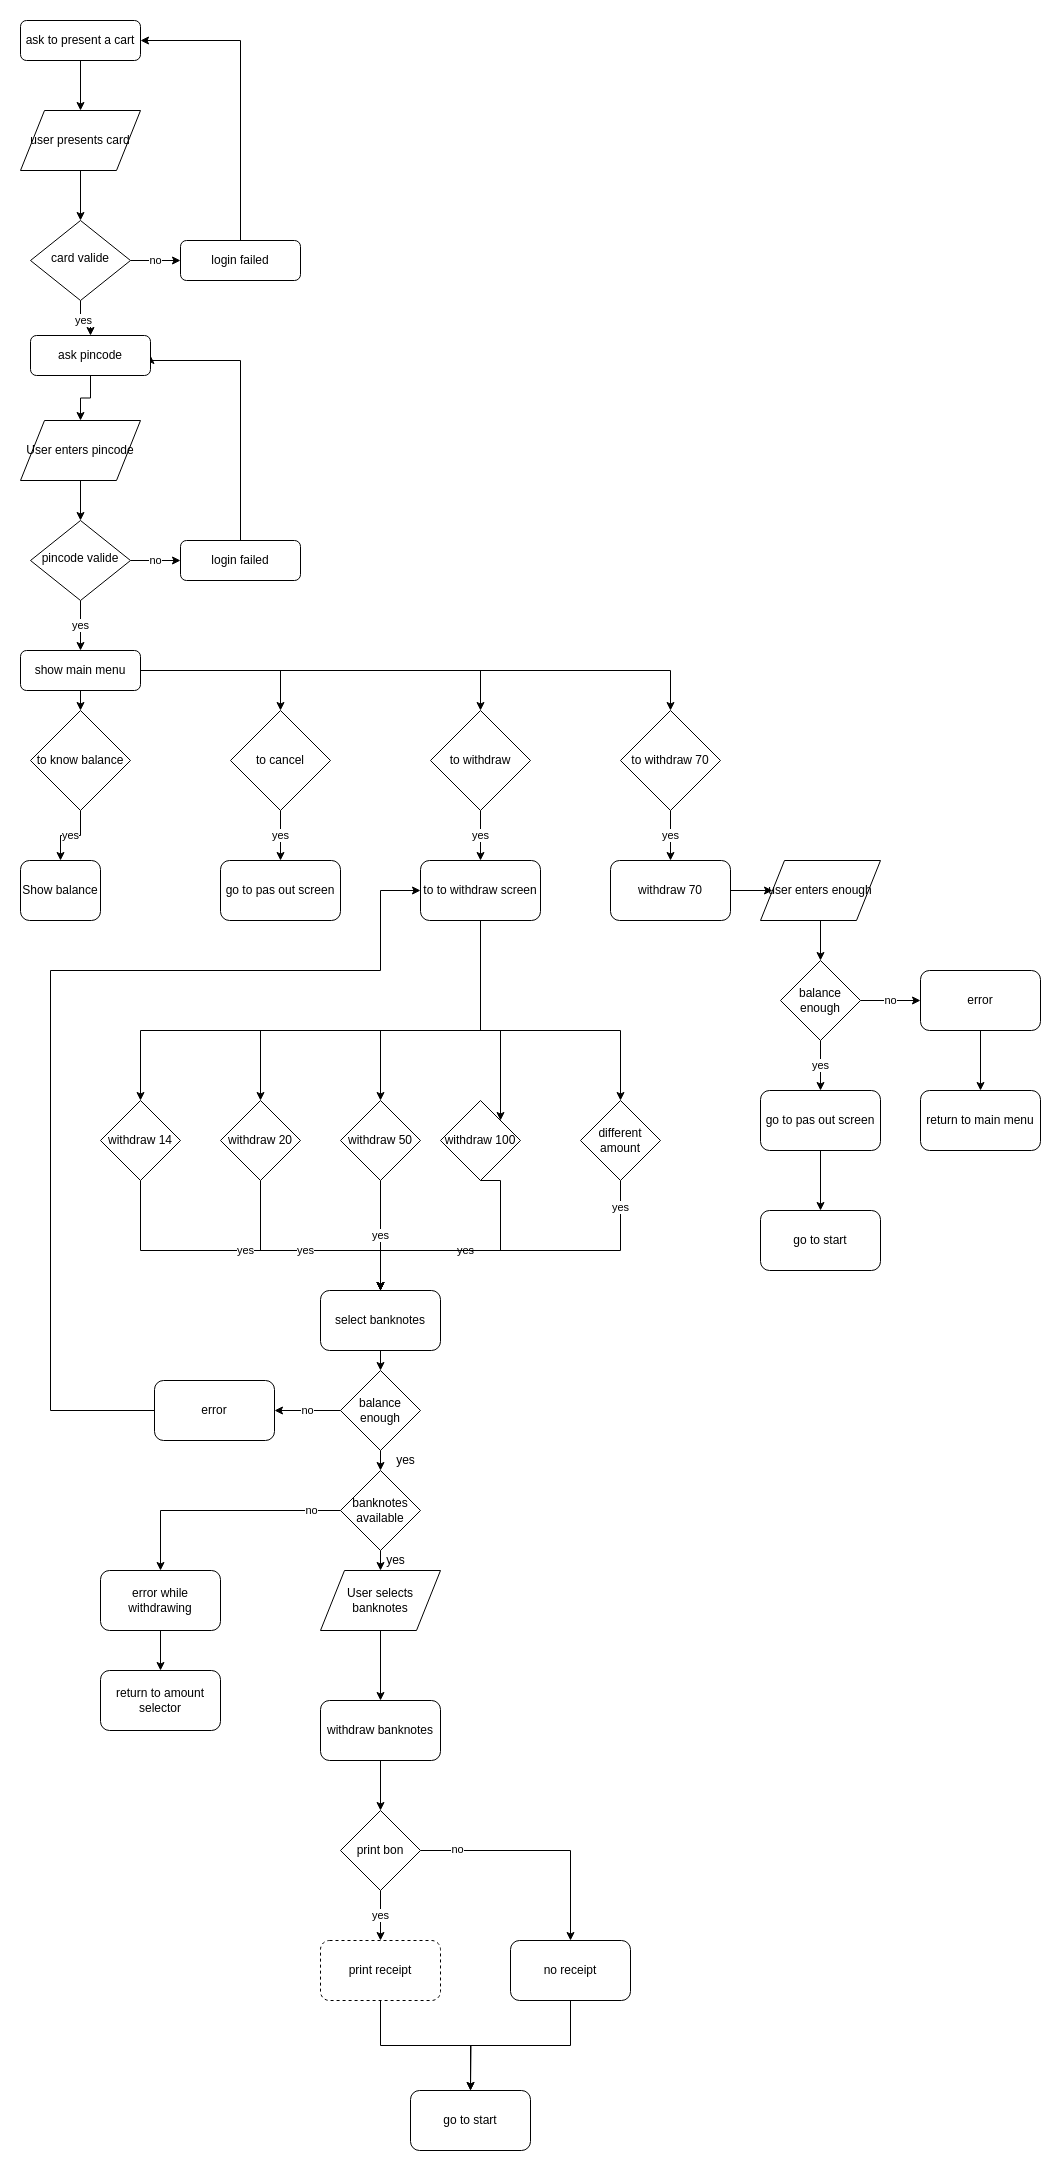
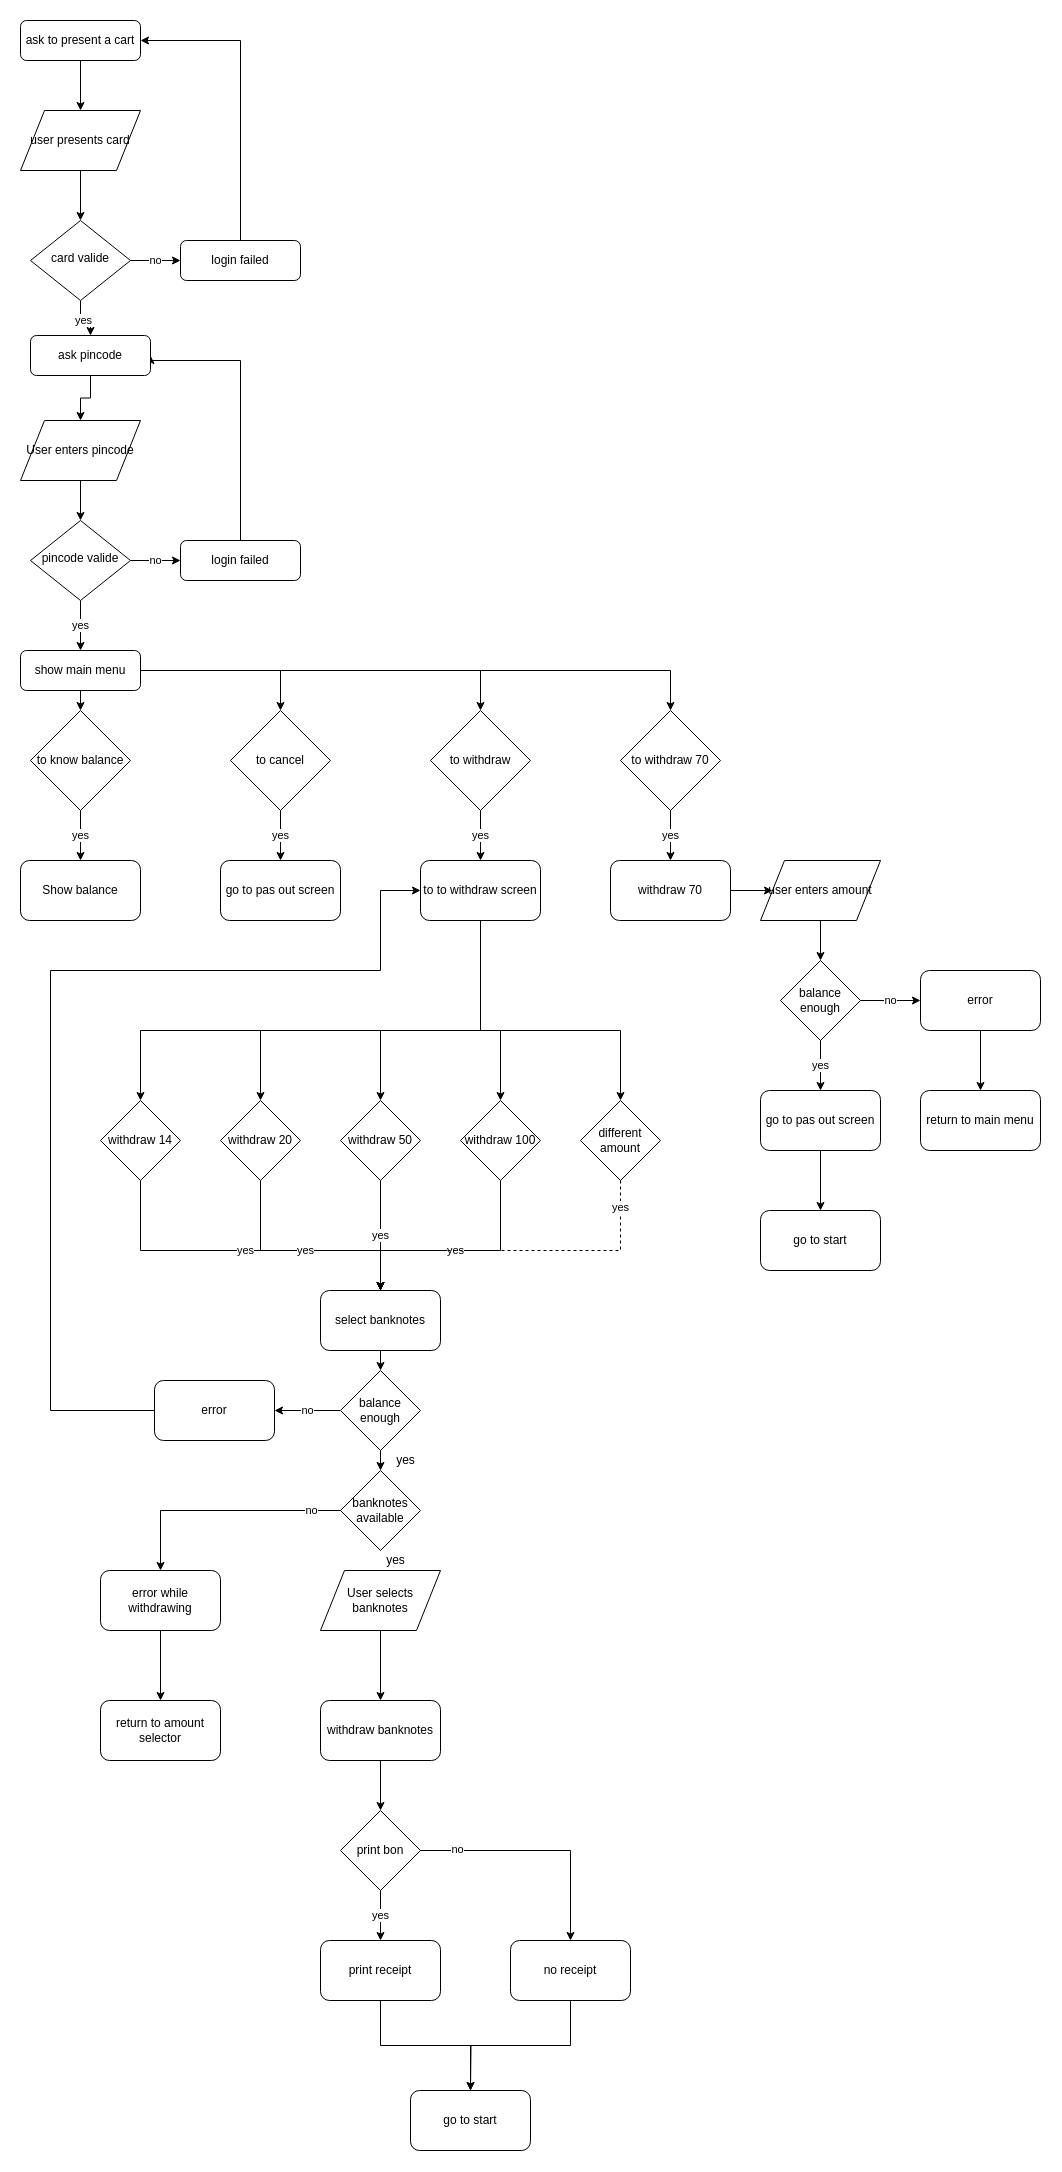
(61, 891) -> (81, 891)
(821, 891) -> (821, 891)
(481, 1141) -> (501, 1141)
(581, 1251) -> (581, 1251)
(381, 1557) -> none
(161, 1701) -> (161, 1731)
(381, 1971) -> (381, 1971)
